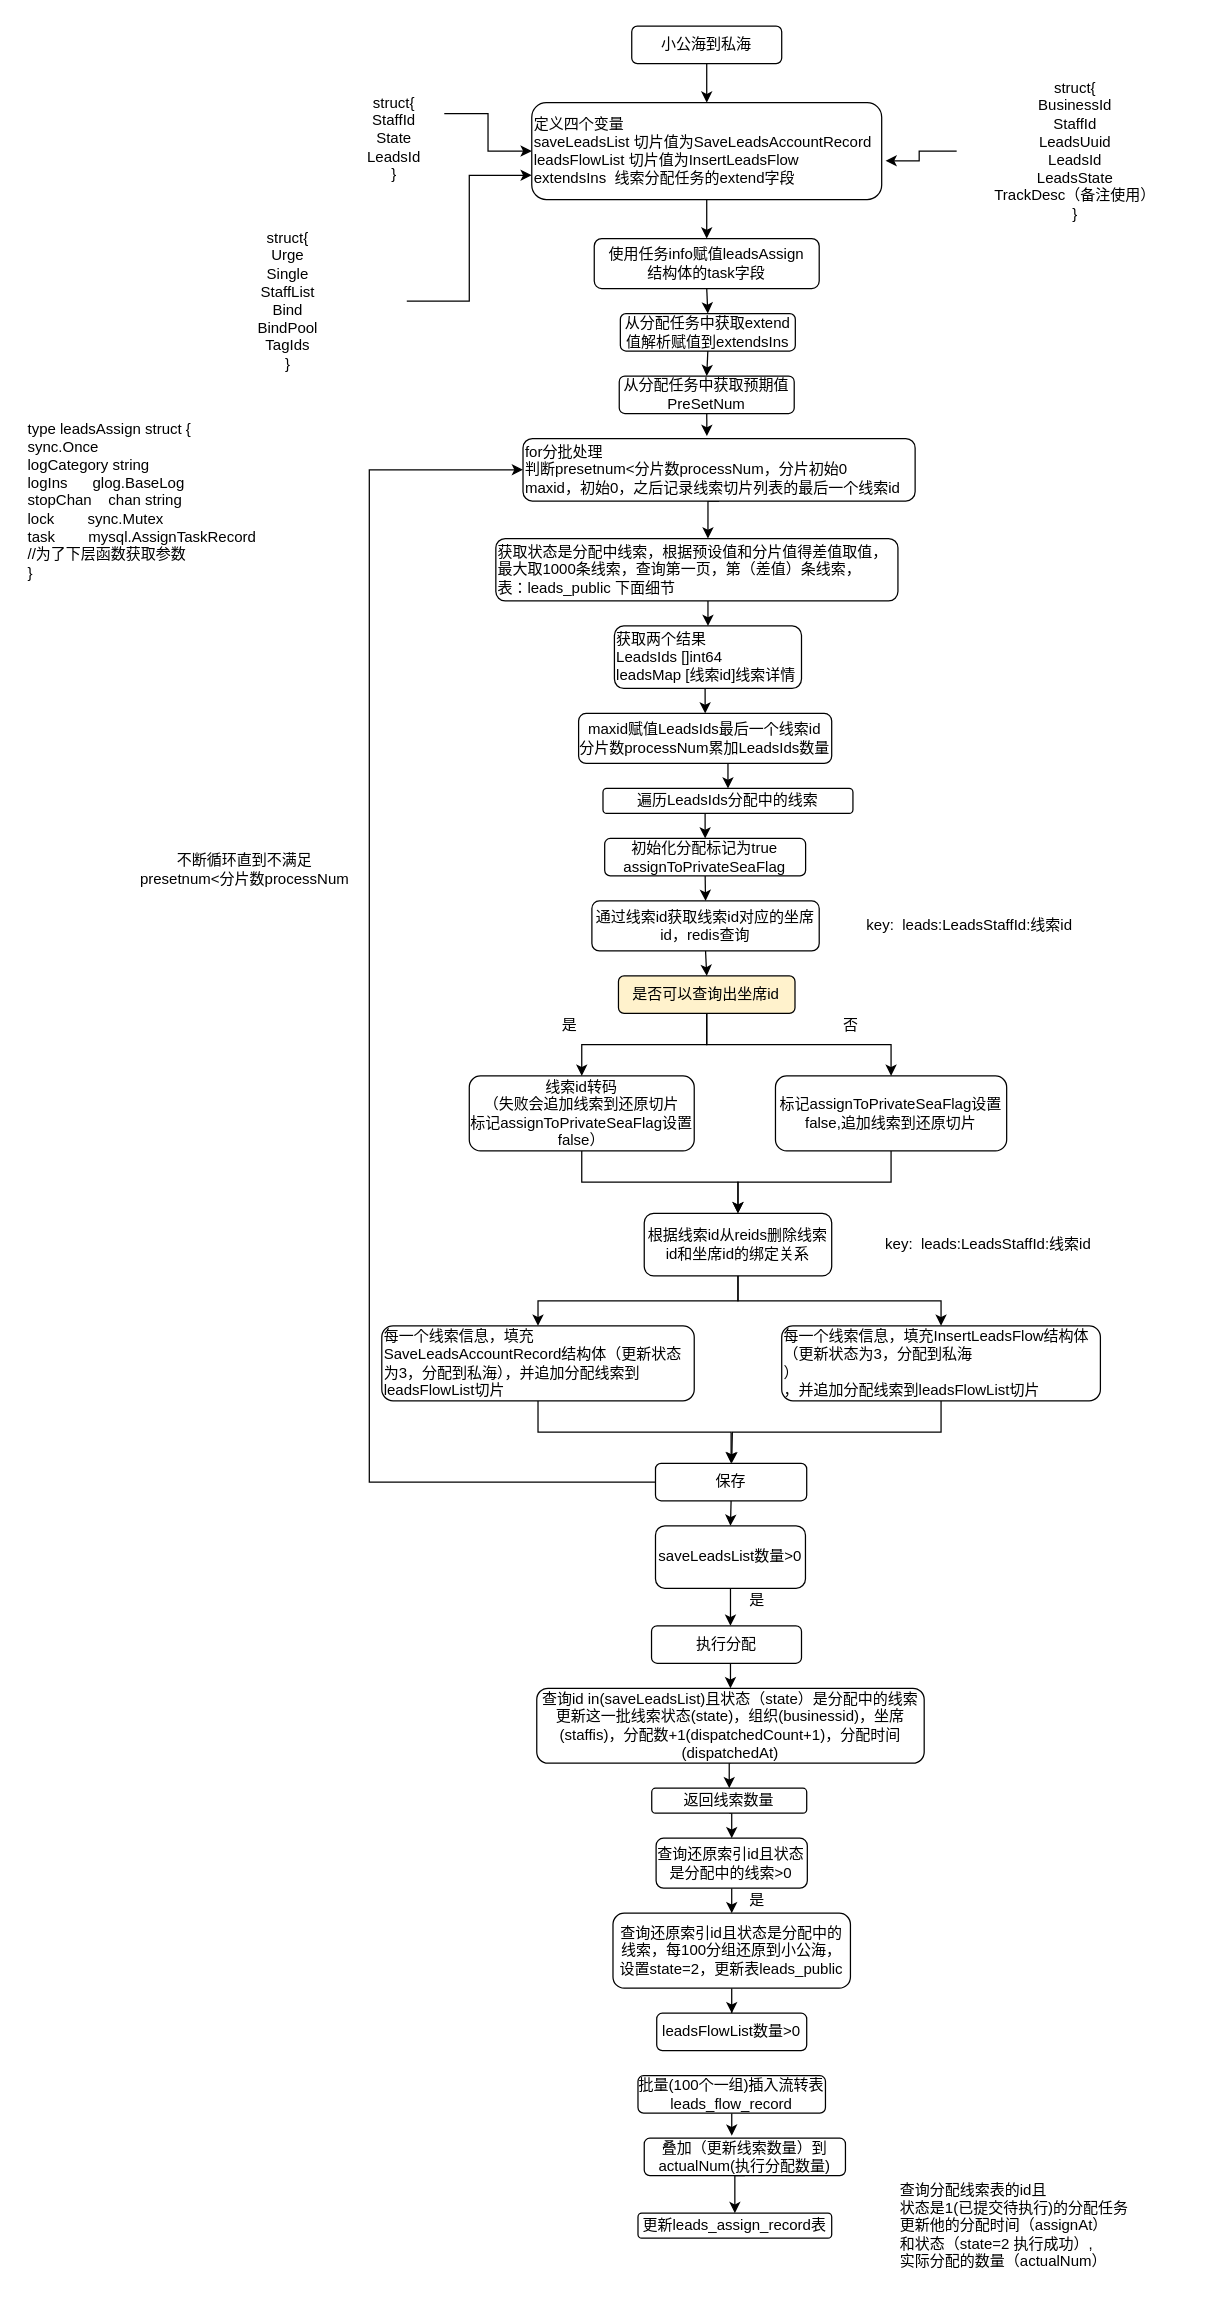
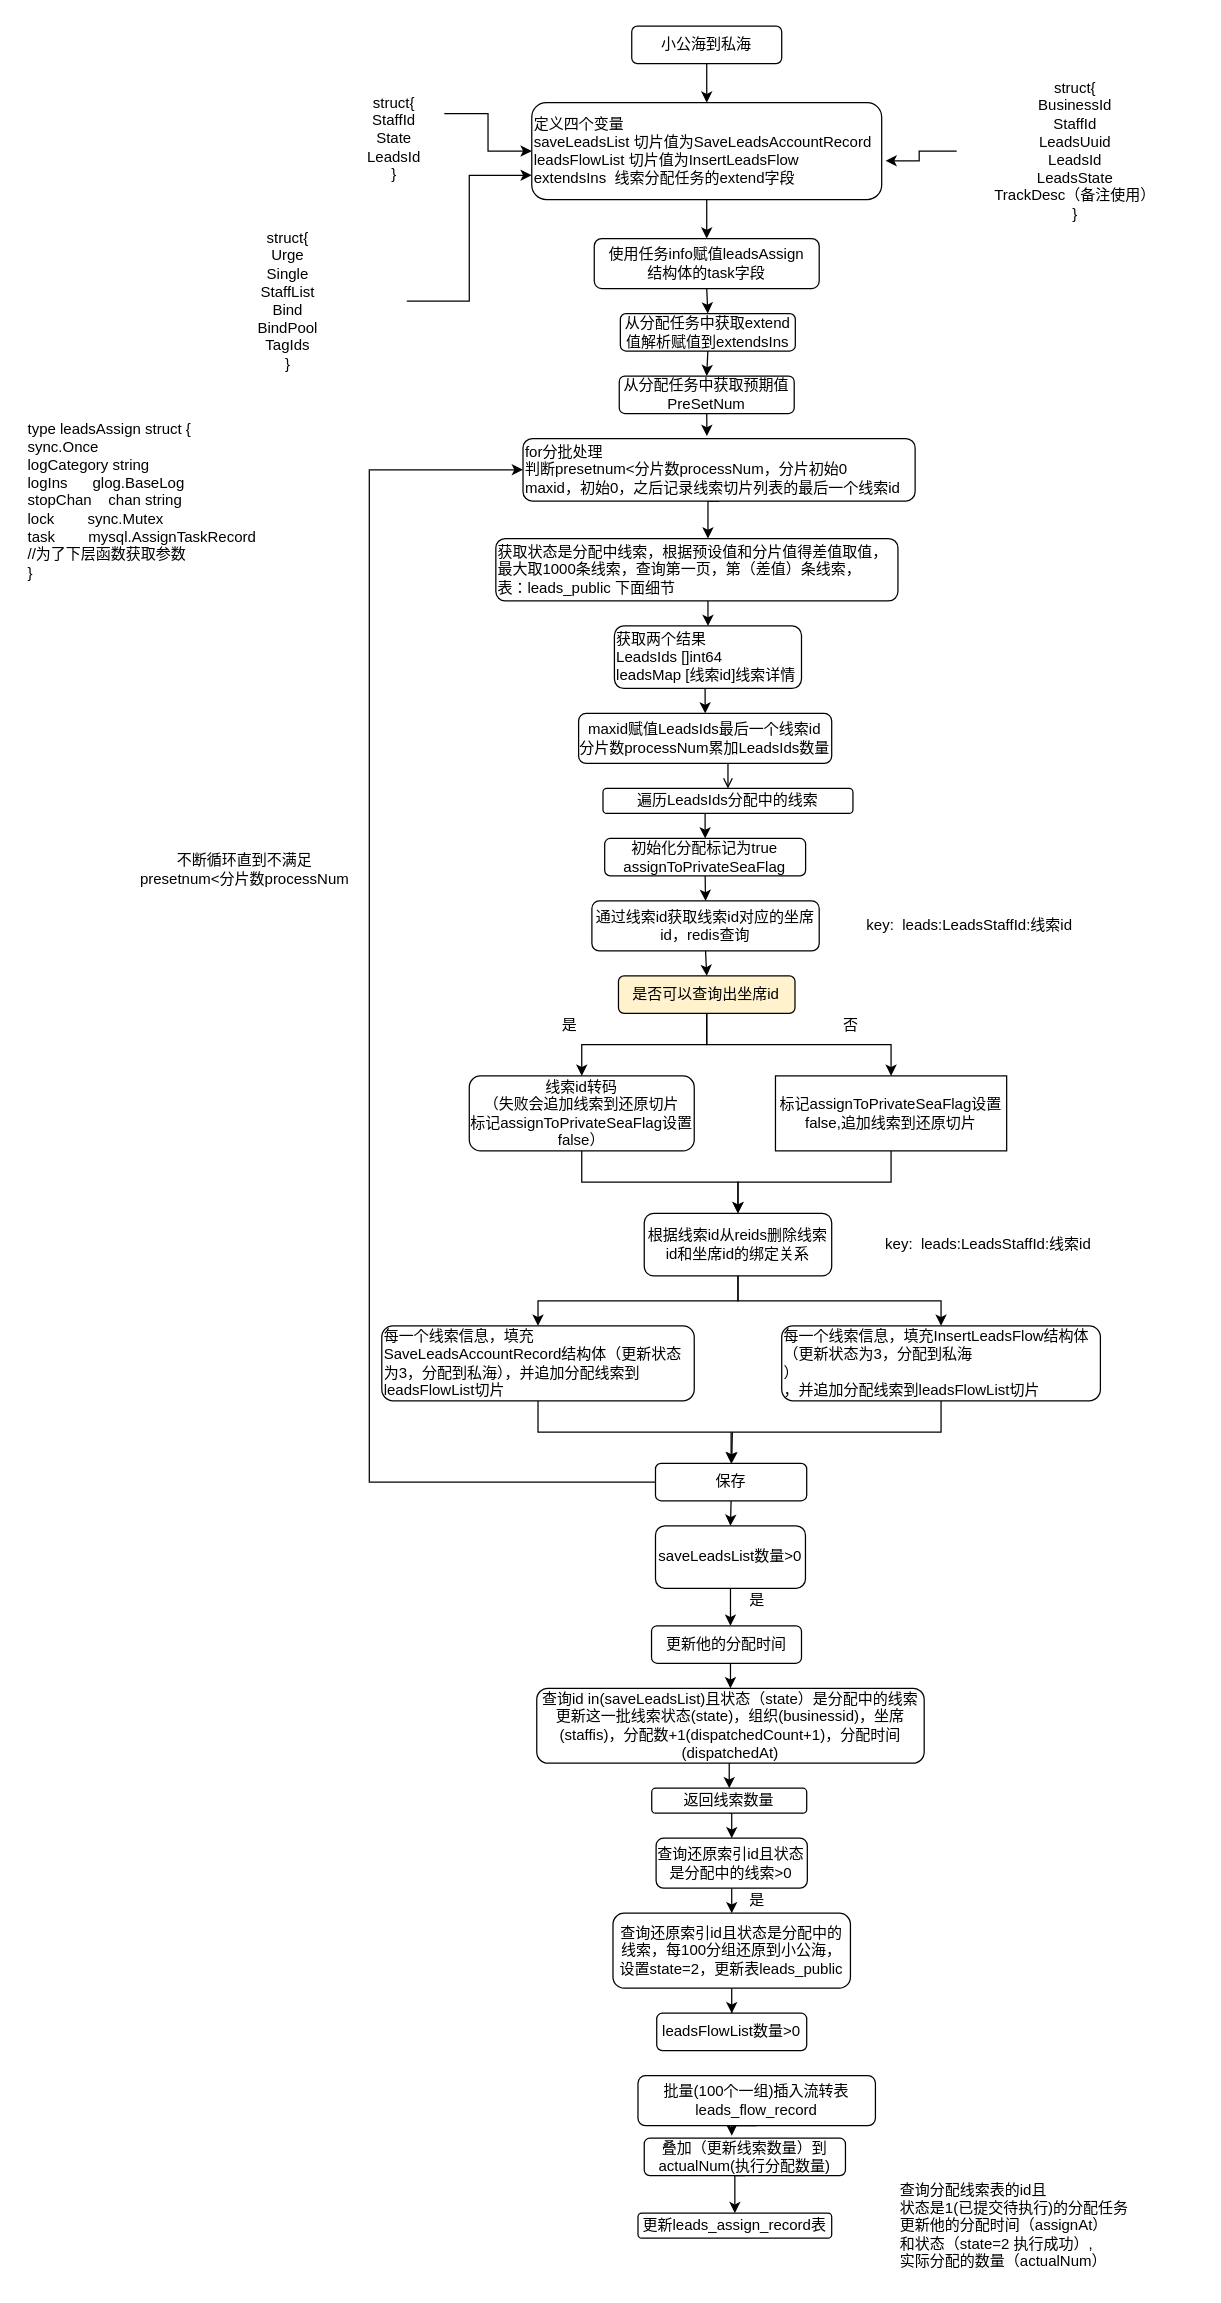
(728, 778) -> (728, 780)
(891, 1113) -> (891, 1113)
(727, 1644) -> (727, 1644)
(732, 2094) -> (757, 2101)
